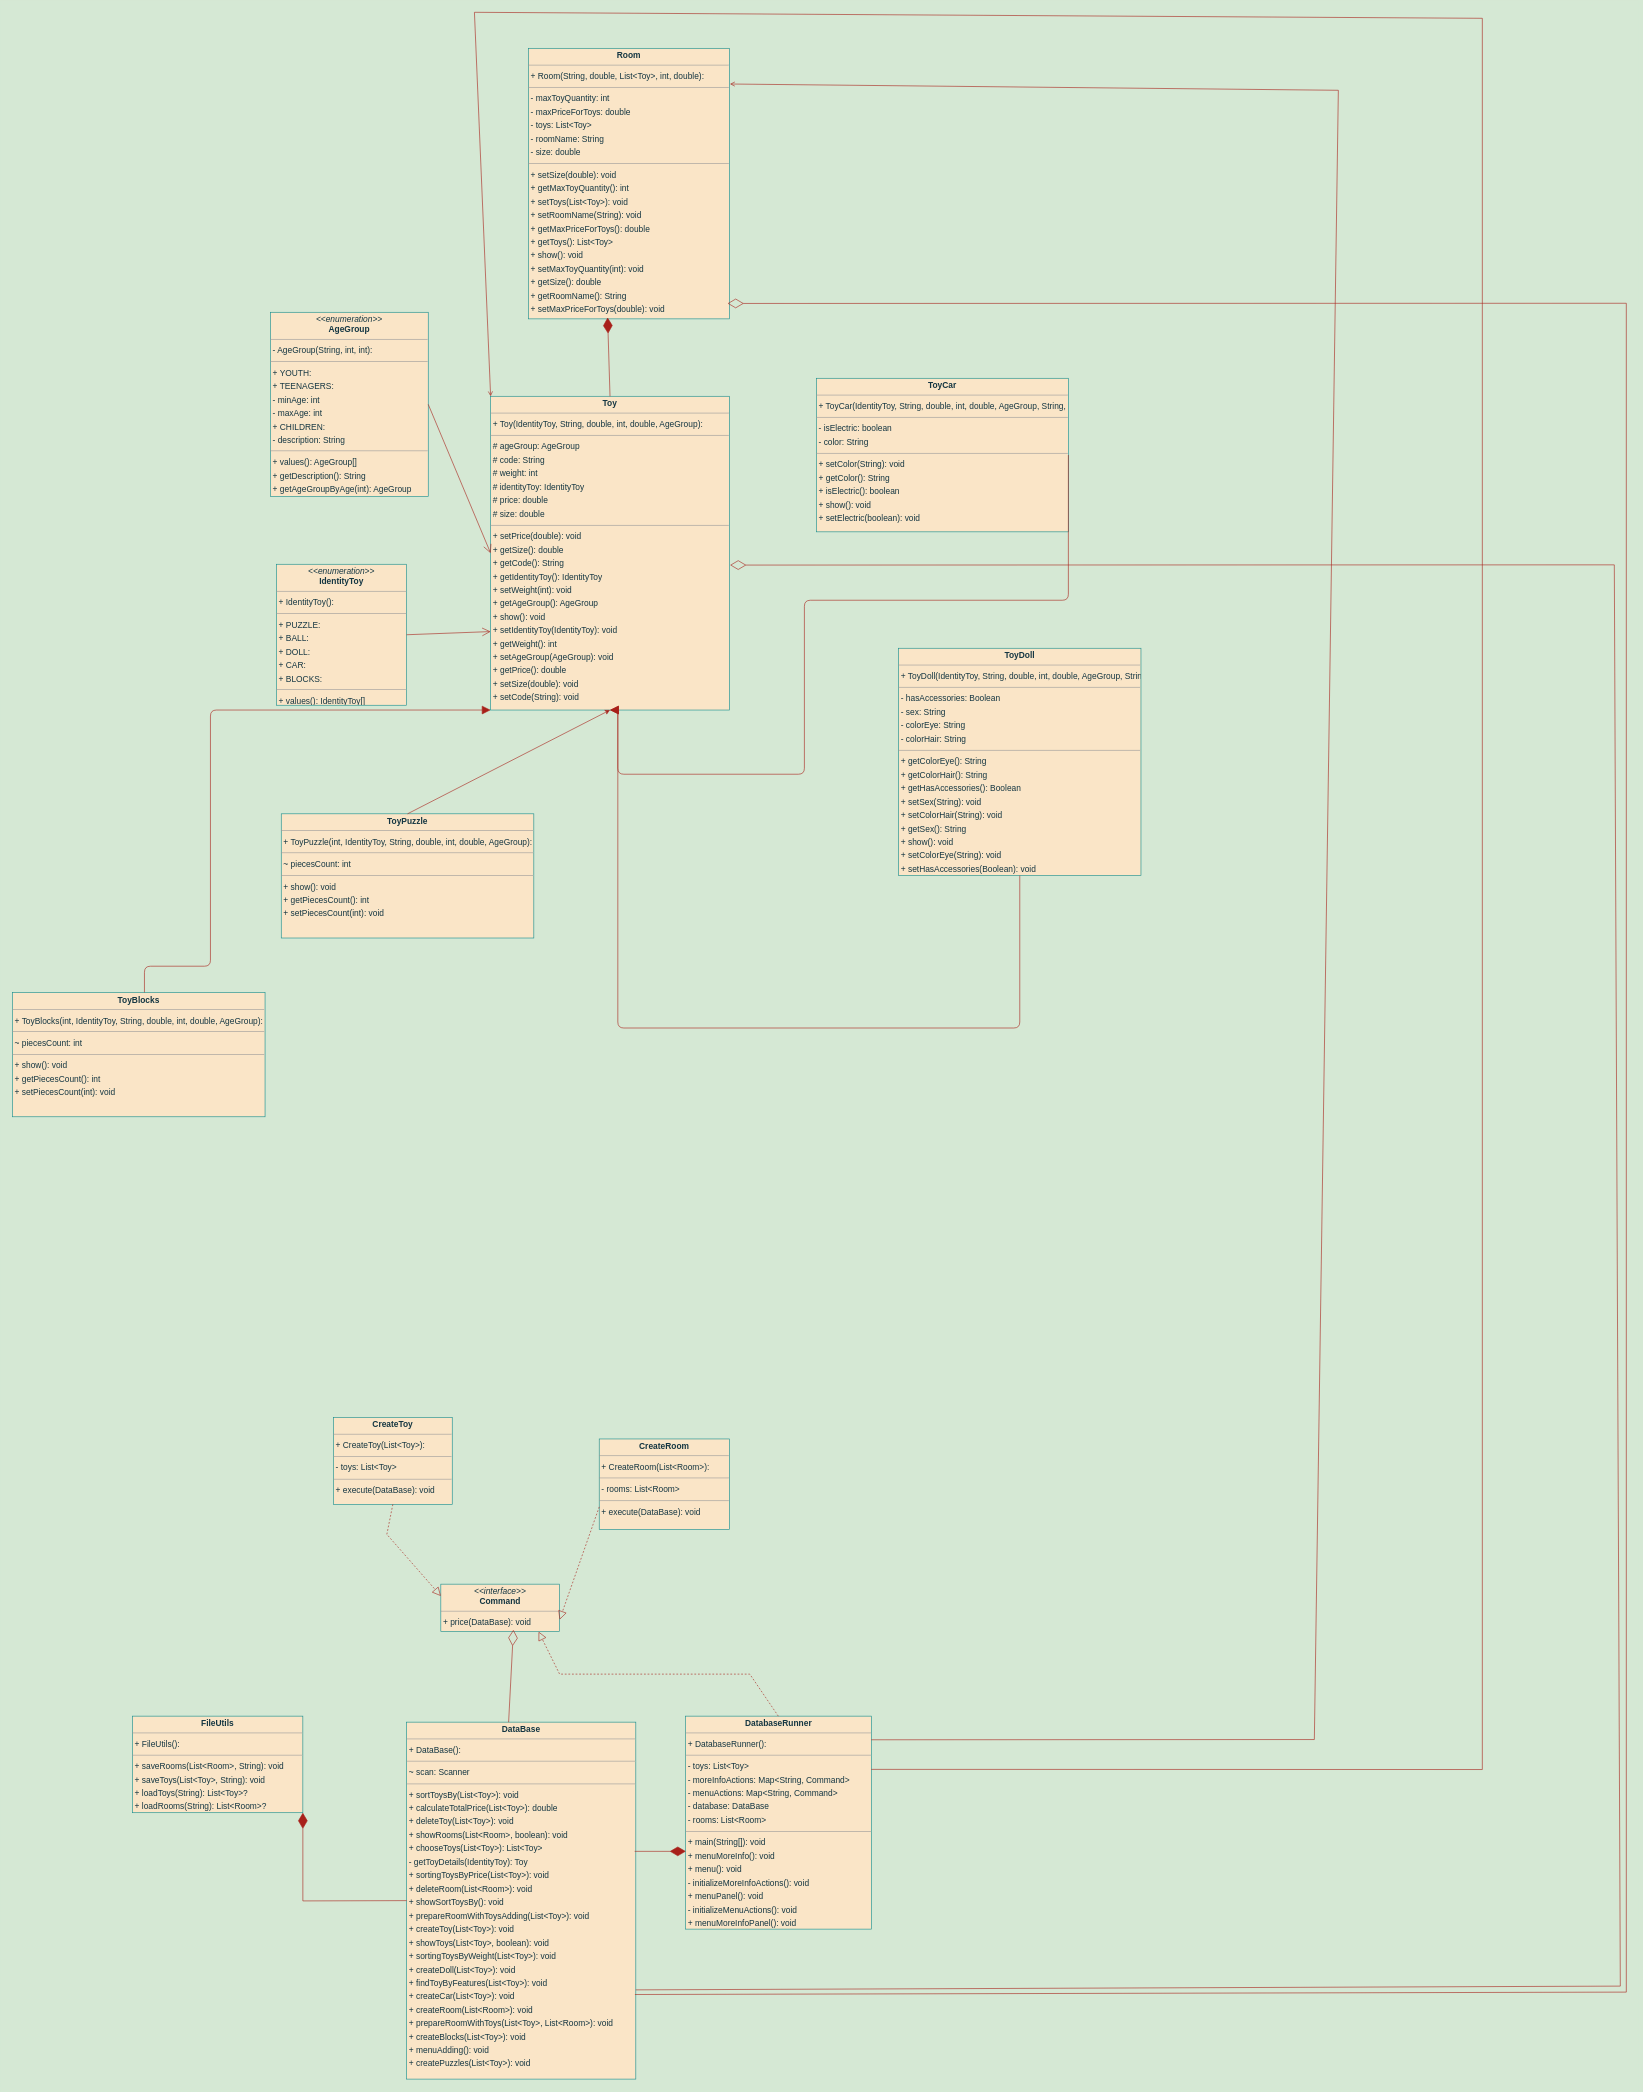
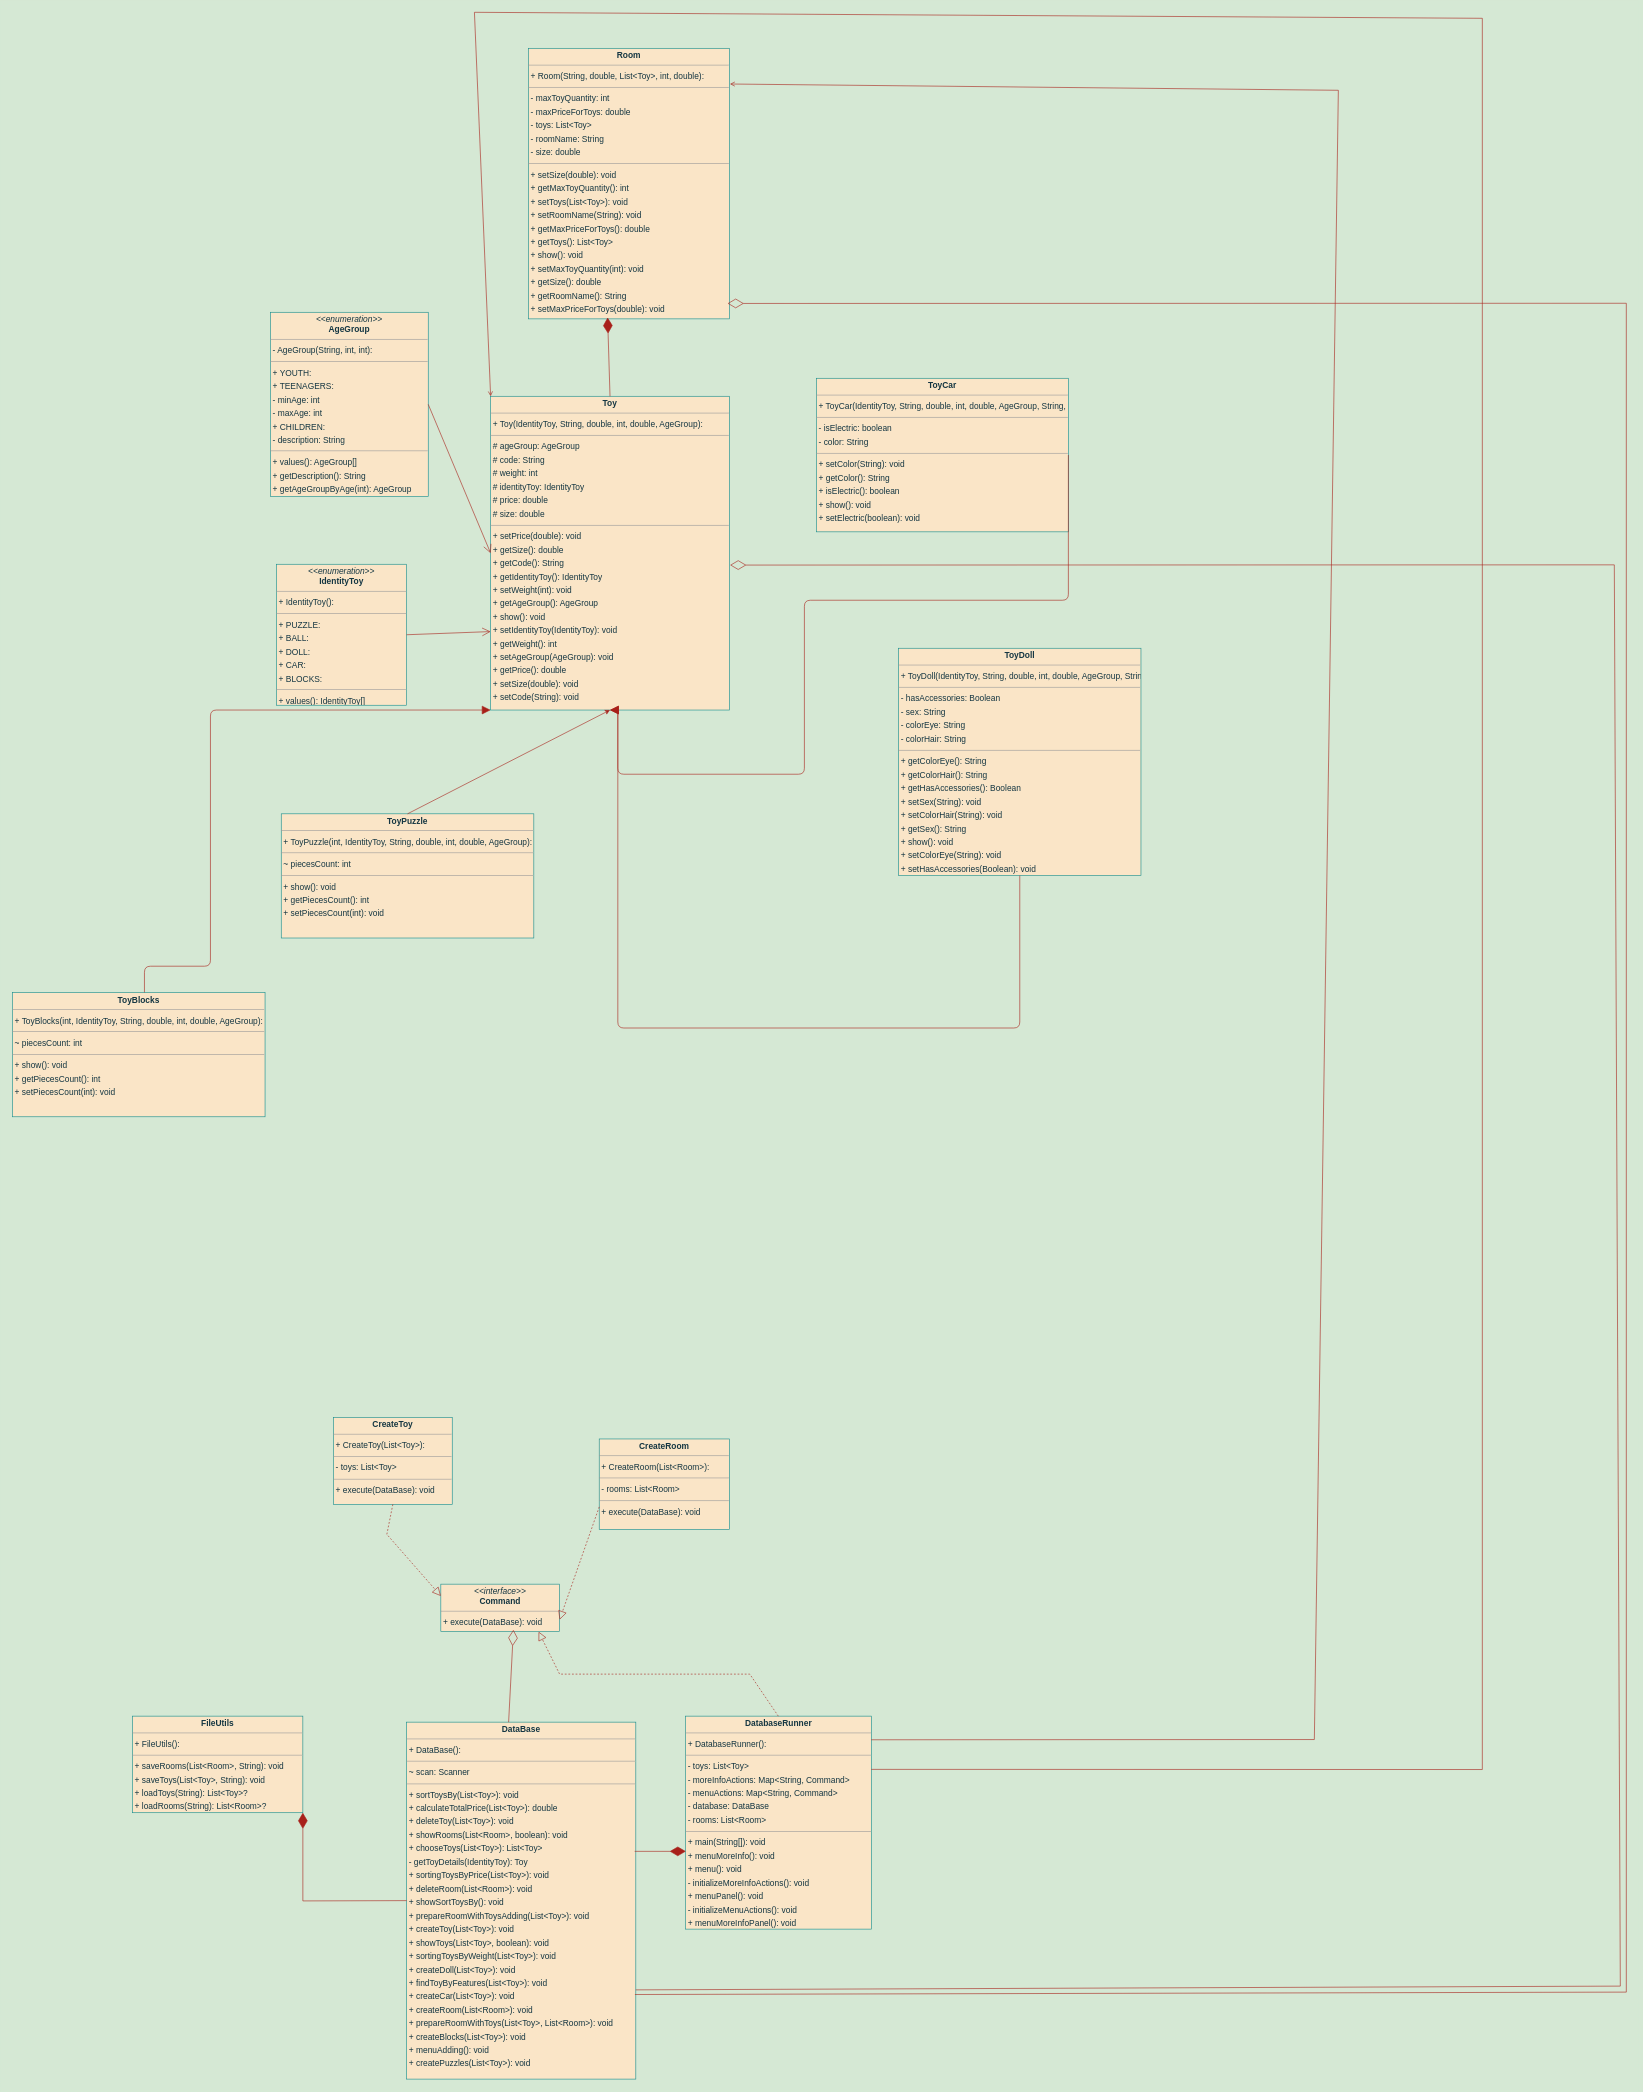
(489, 1599) -> (495, 1599)
